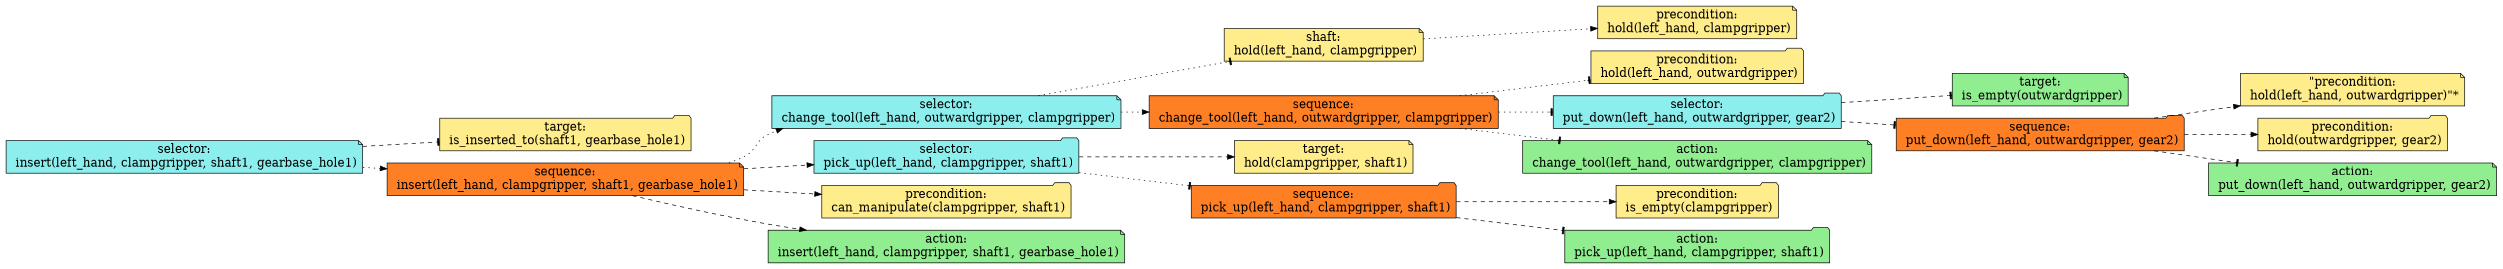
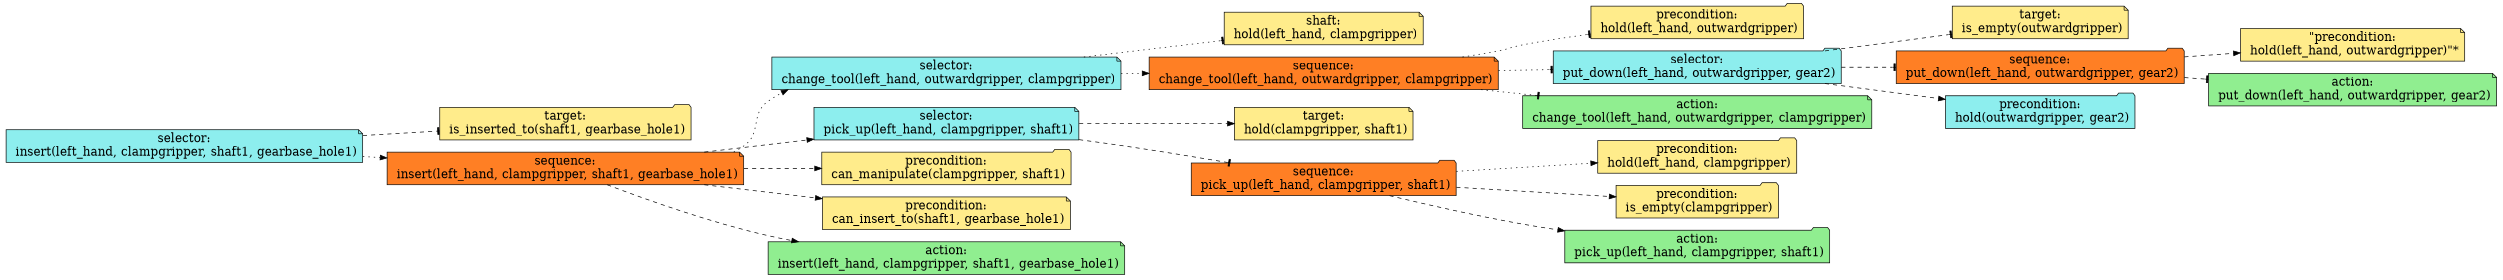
(1697, 22) -> (1697, 157)
(1507, 34) -> (1524, 167)
(2040, 90) -> (2040, 22)
(2218, 134) -> (1882, 91)
(2353, 134) -> (2040, 112)
(946, 157) -> (946, 124)
(1133, 179) -> (1153, 150)
none -> (946, 213)
(1509, 224) -> (1473, 215)
